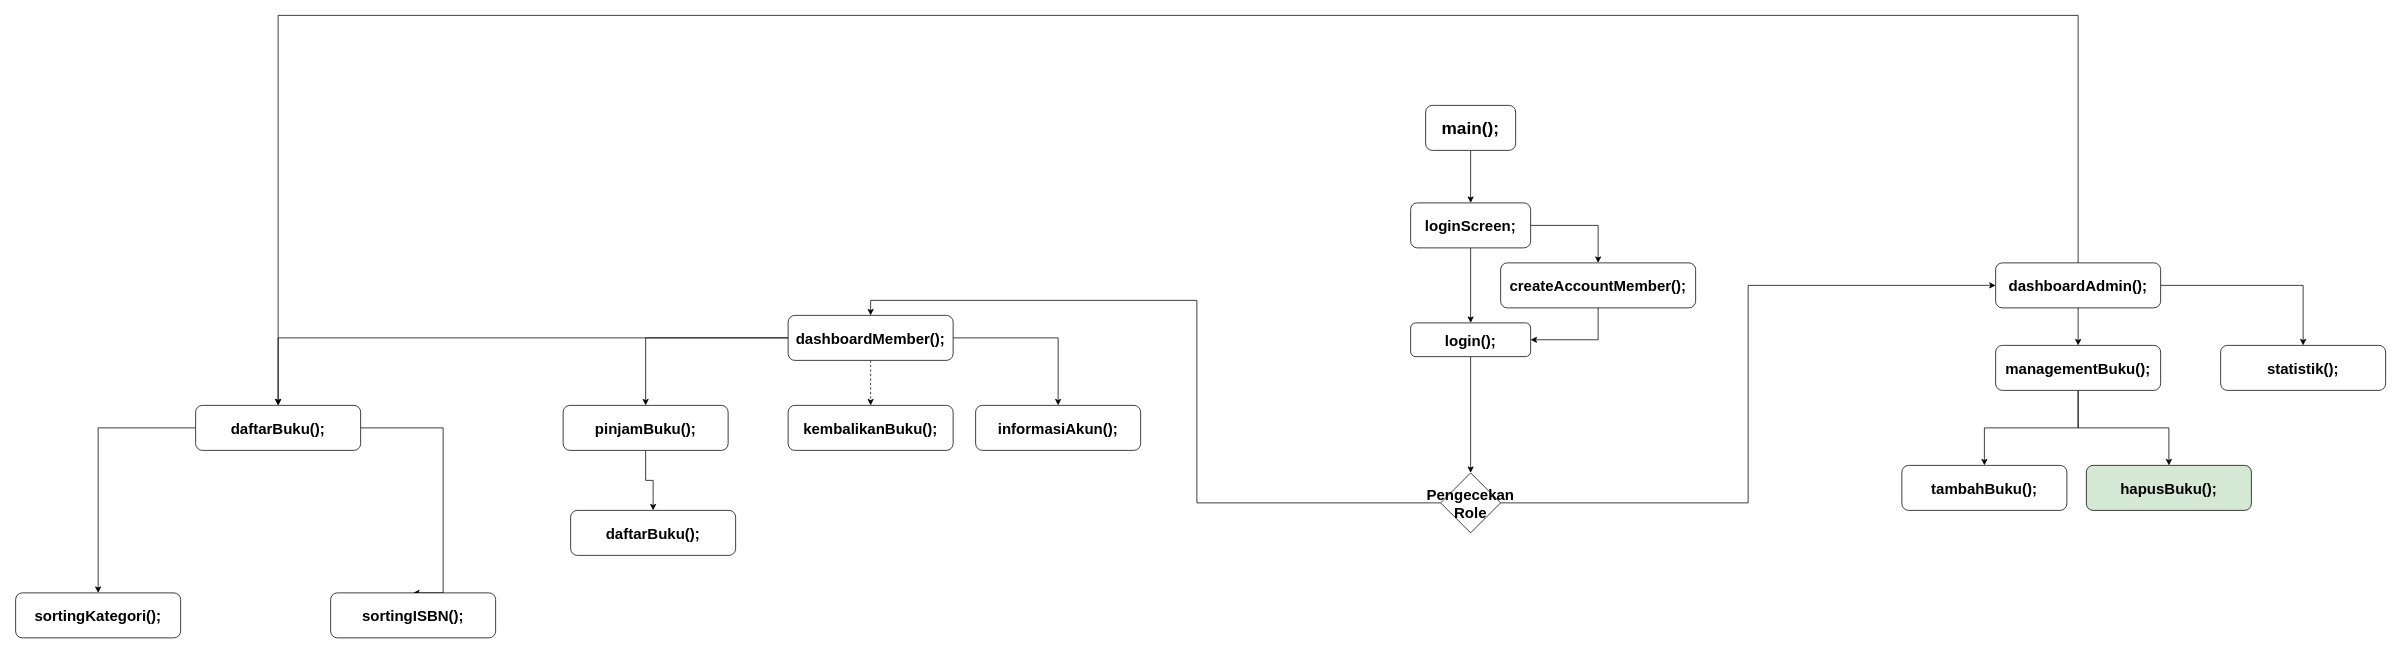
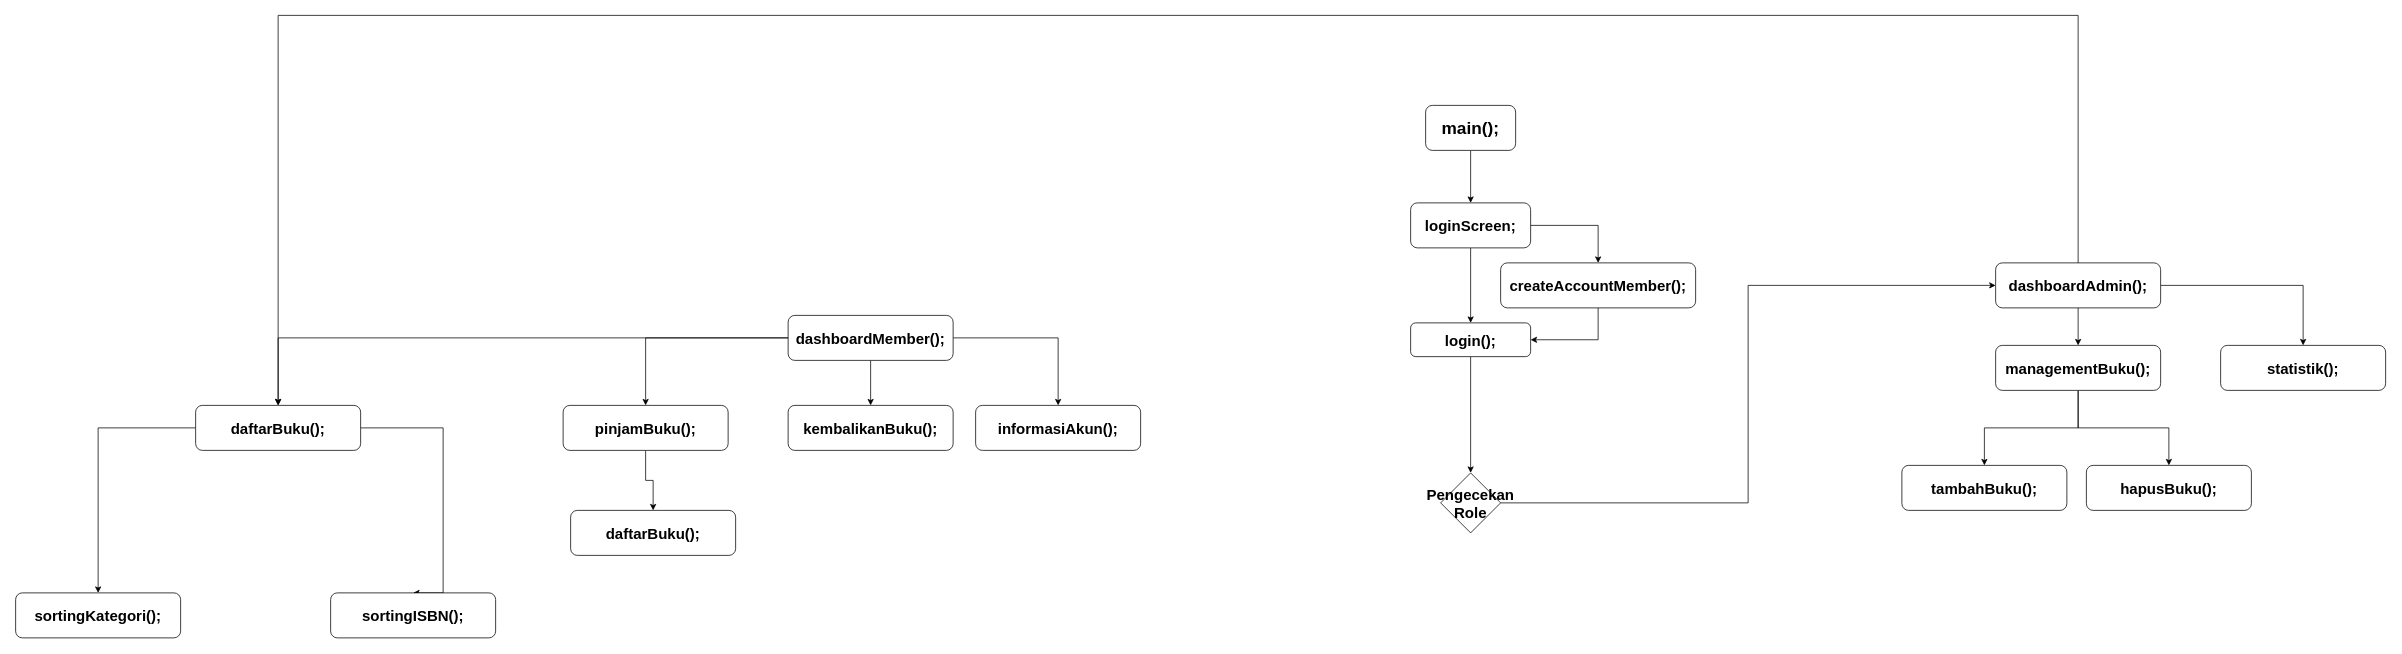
(1029, 300) -> none
(870, 380) -> (870, 380)
(2169, 488) -> (2169, 488)
